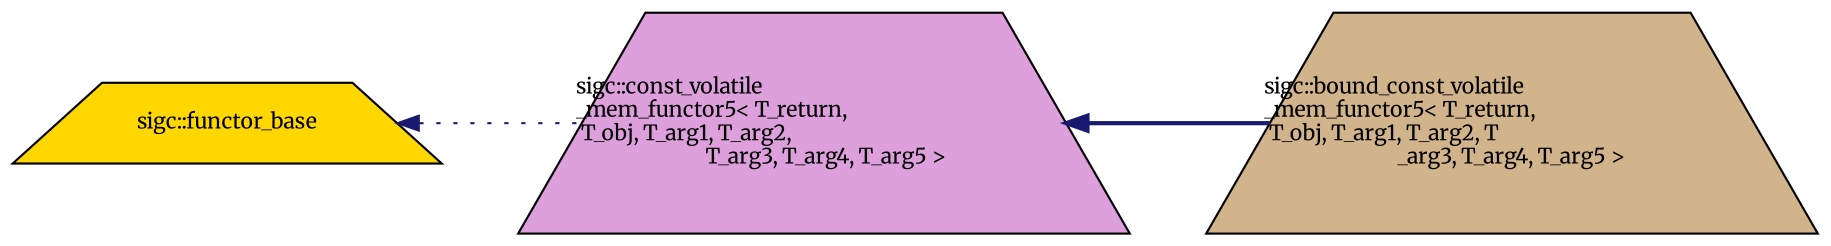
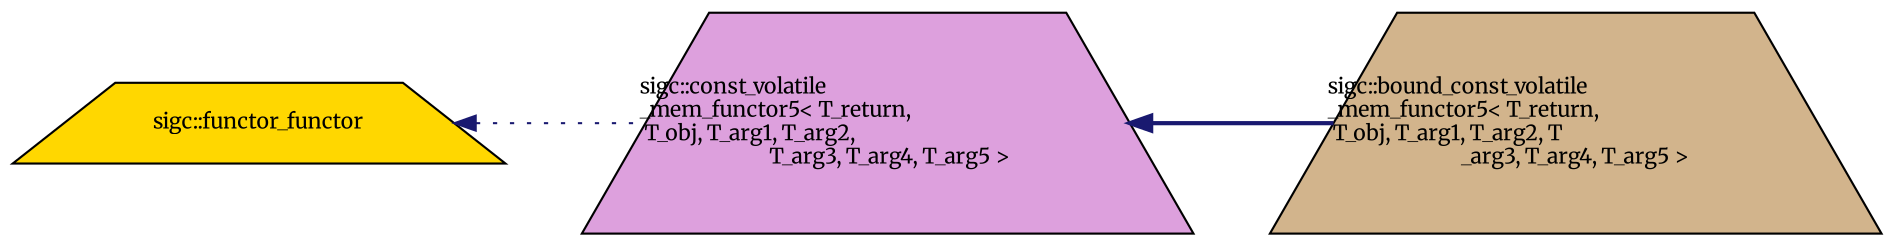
(227, 123) -> (259, 123)
